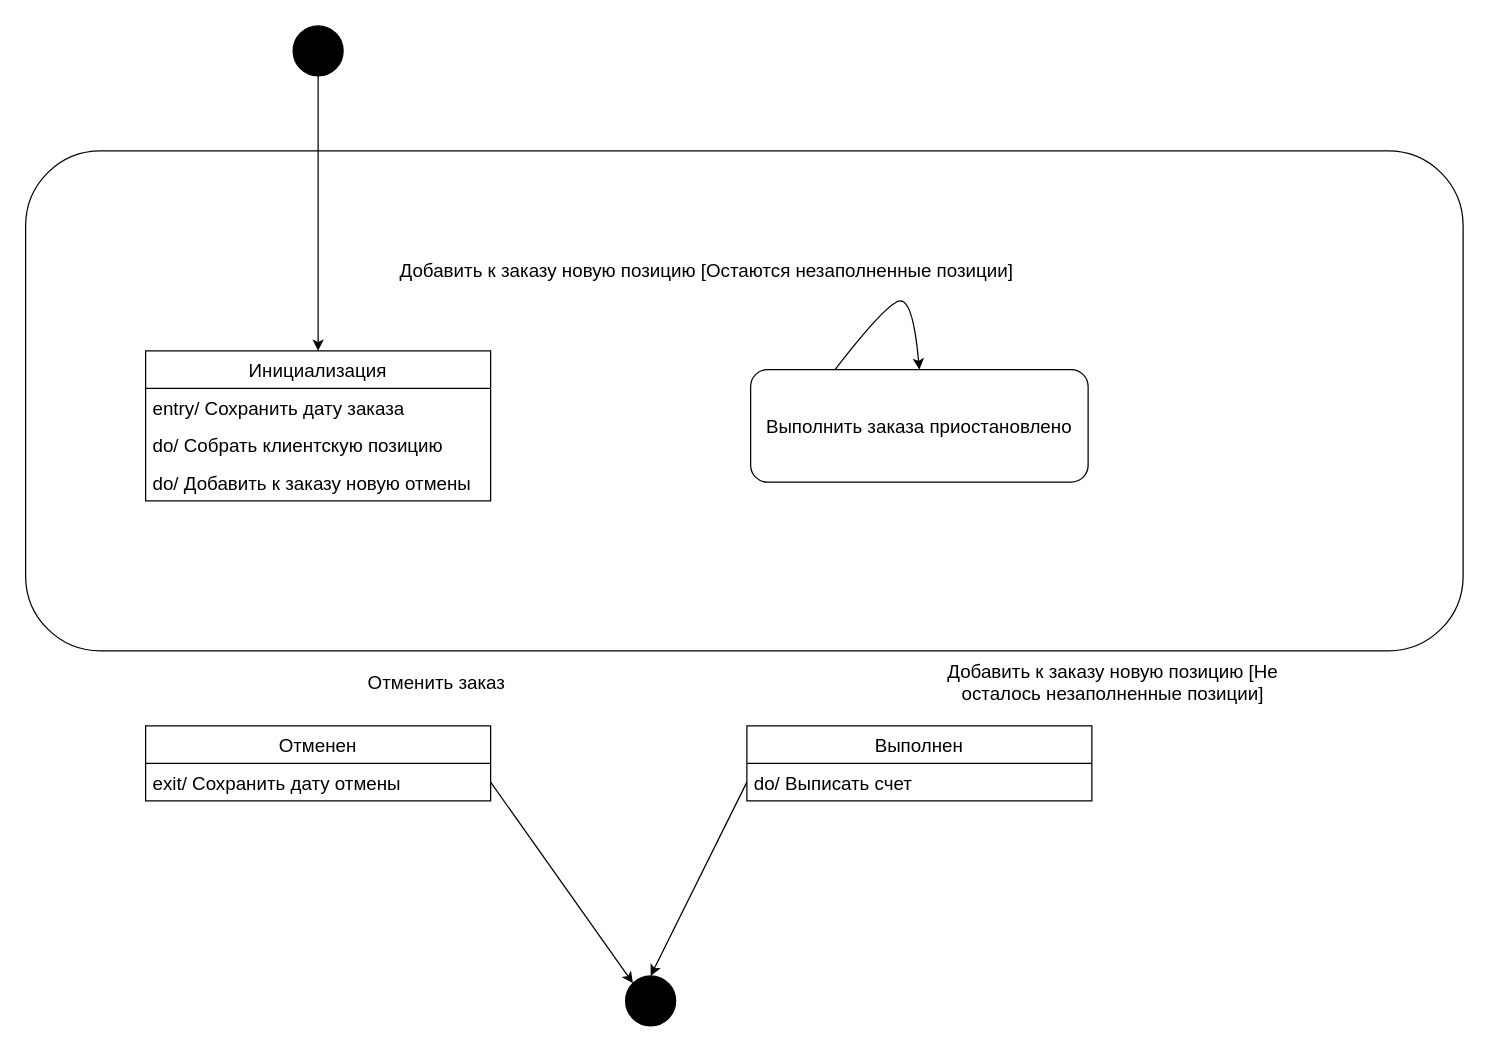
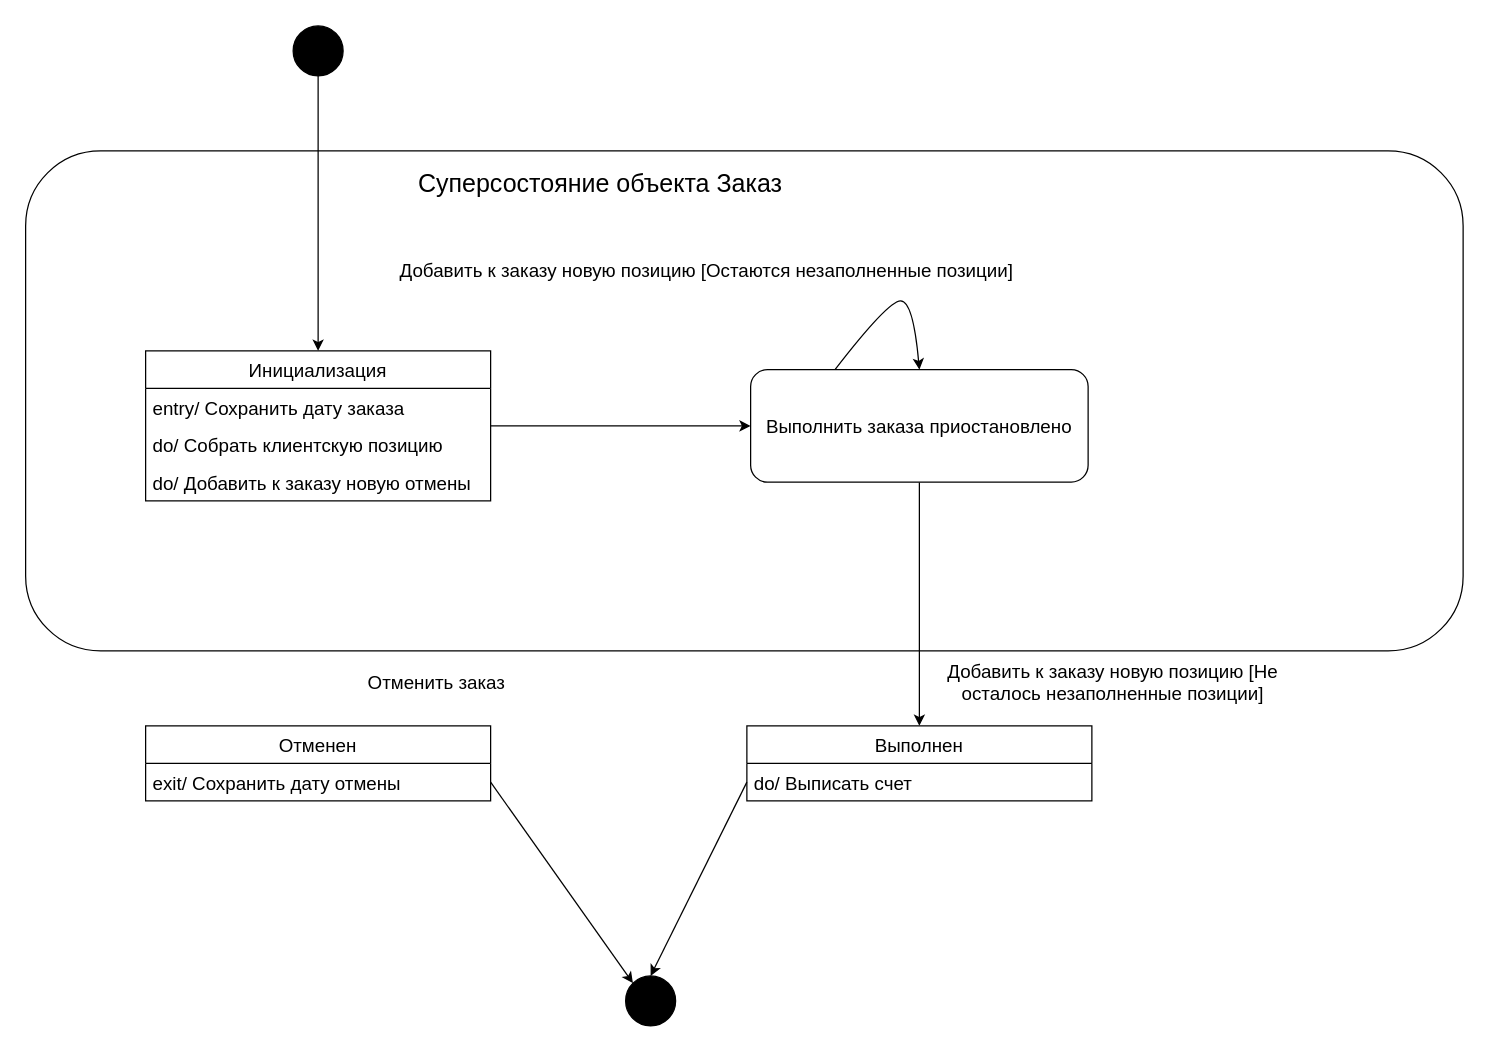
none -> (601, 182)
none -> (617, 426)
none -> (919, 599)
